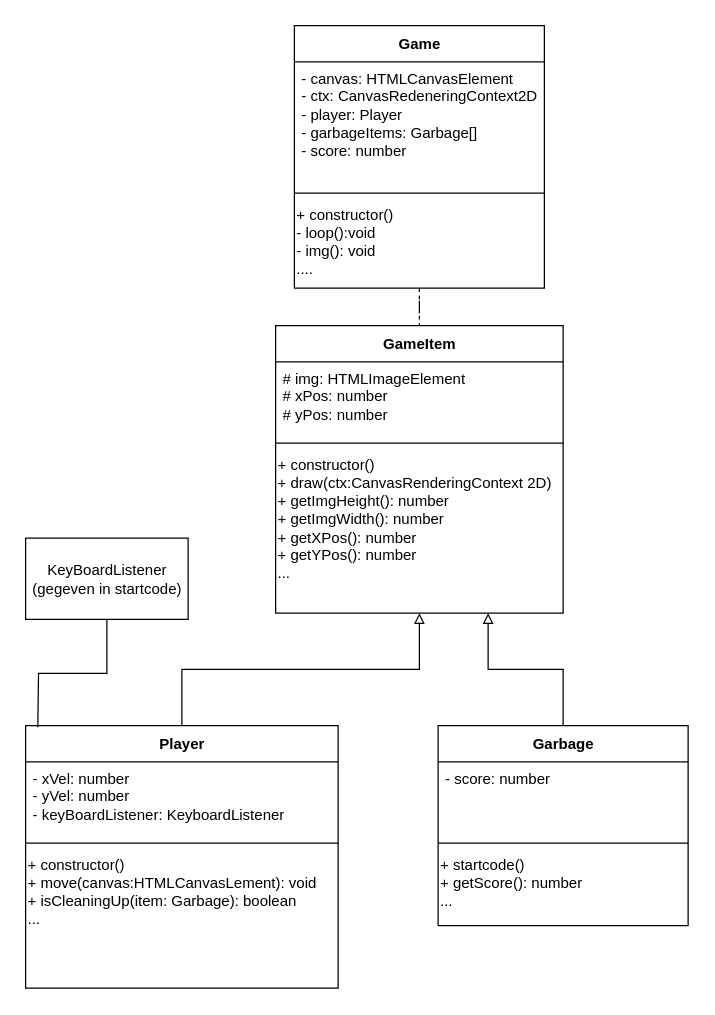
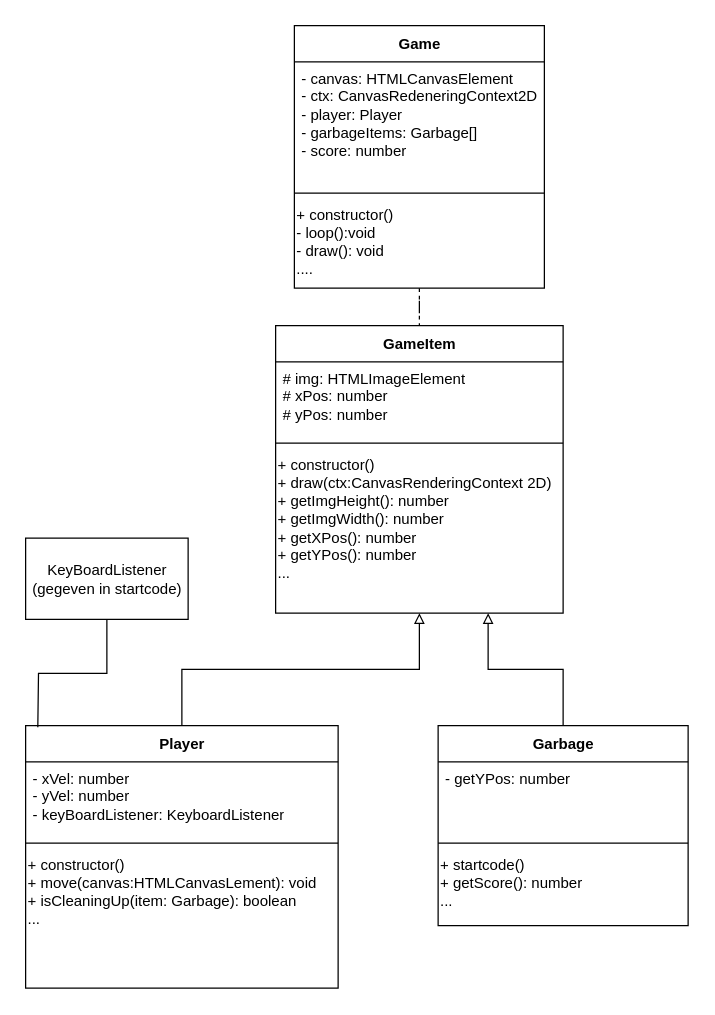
(358, 243) -> (358, 243)
(503, 780) -> (511, 780)
